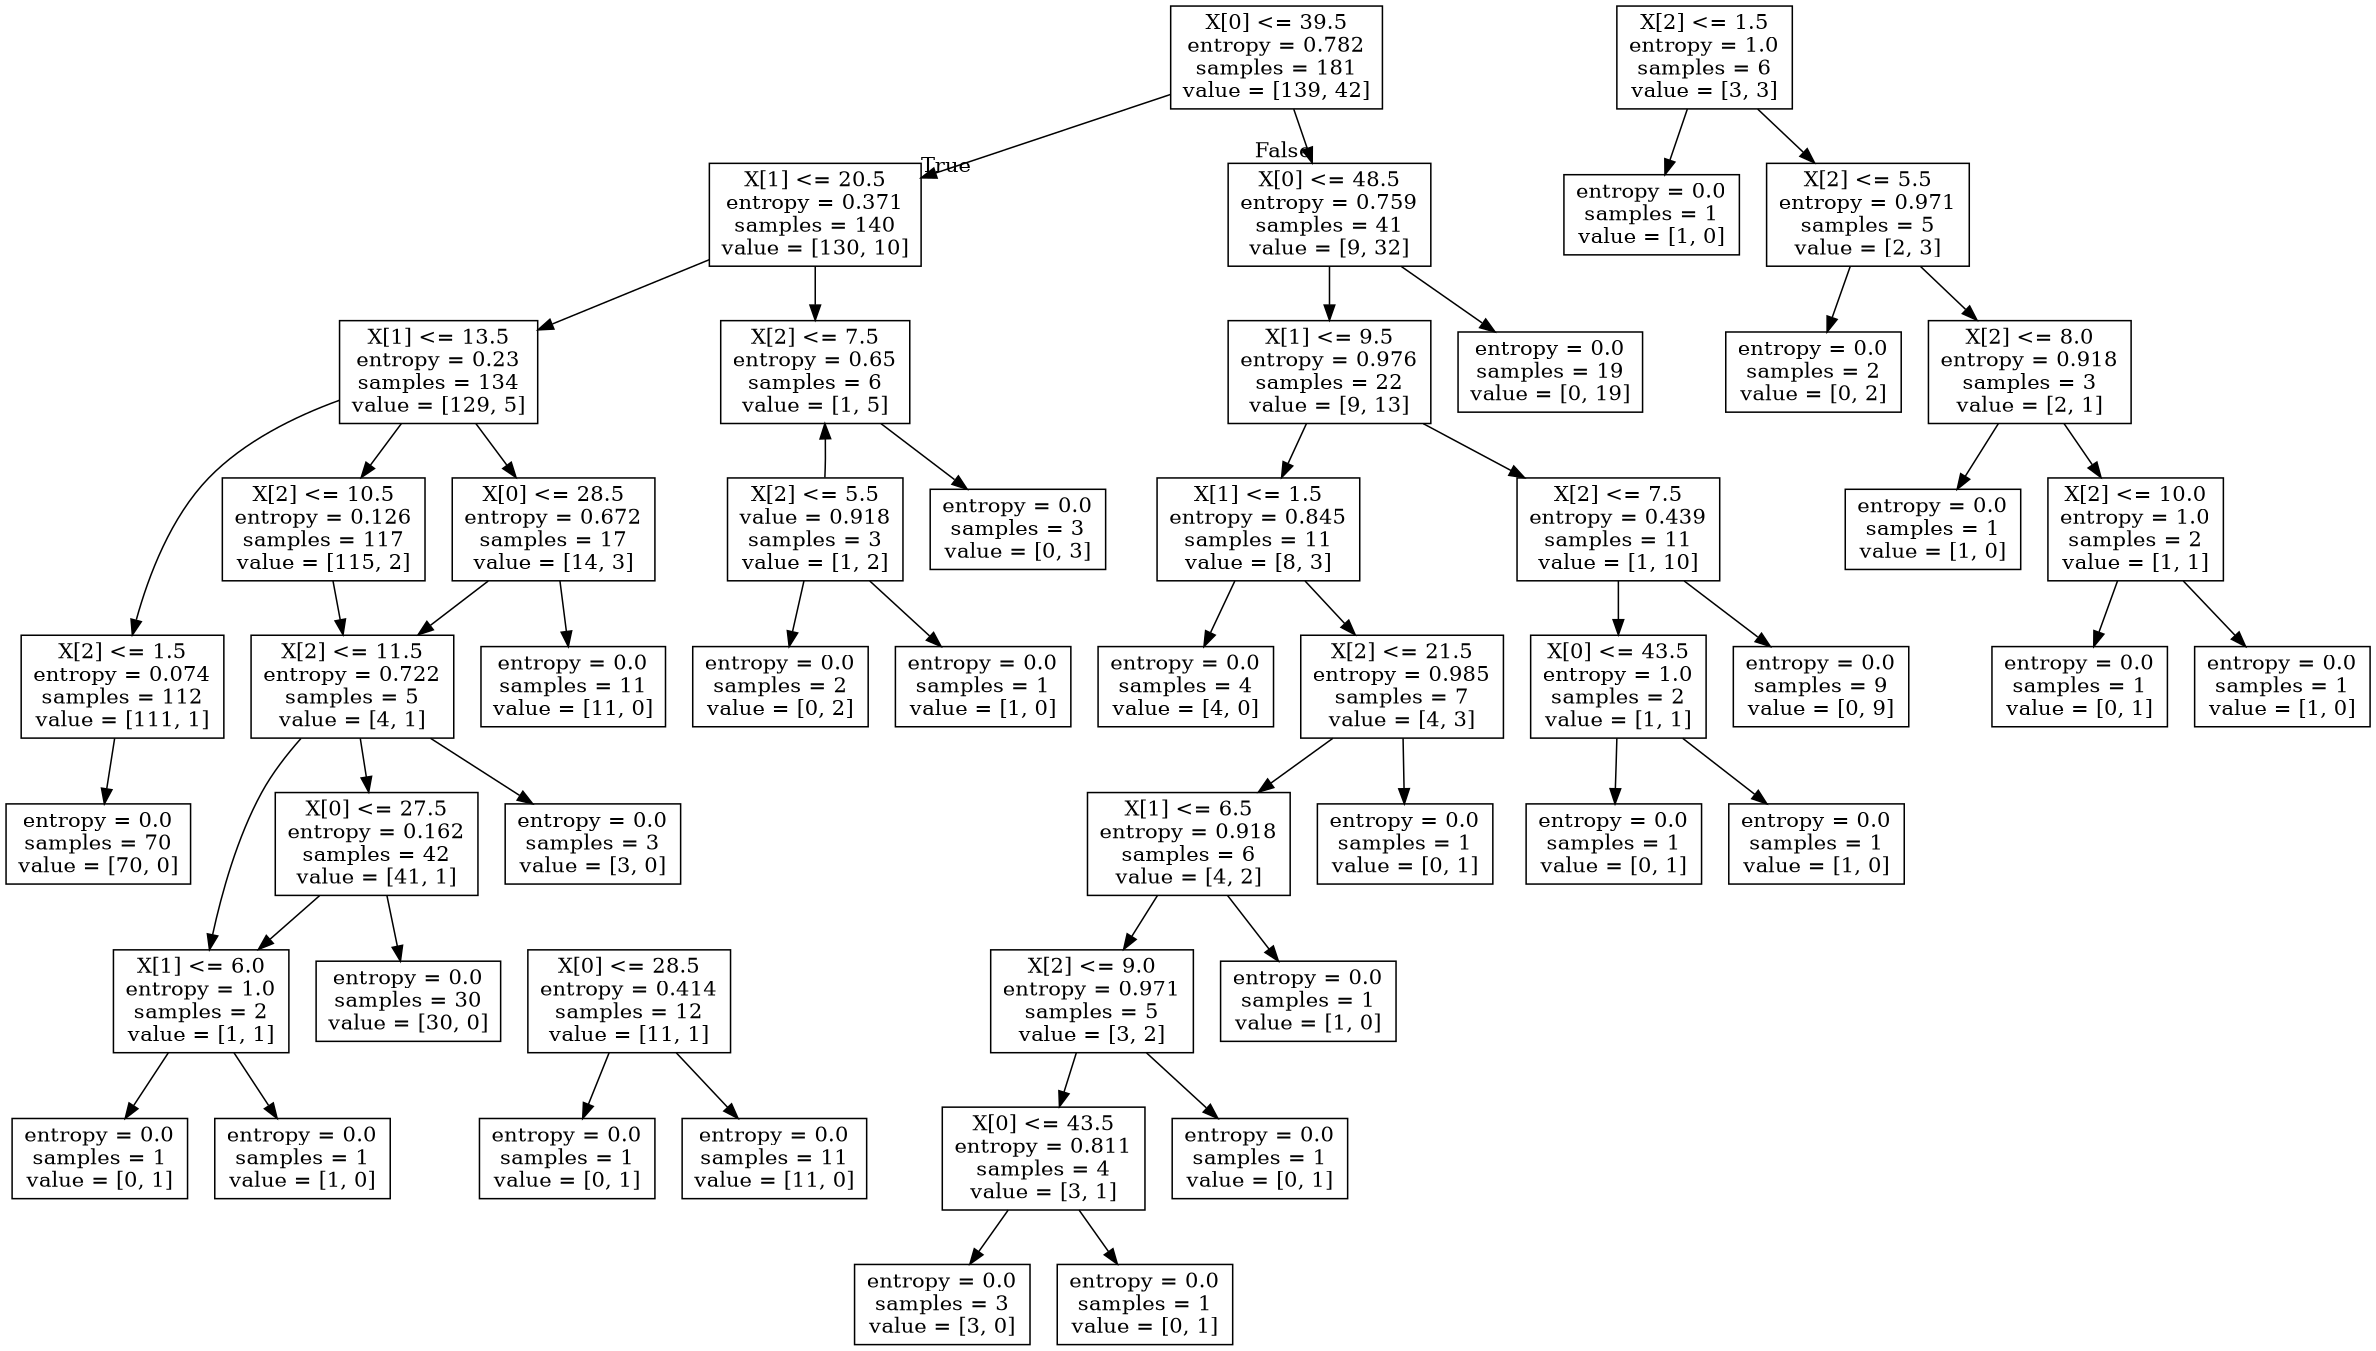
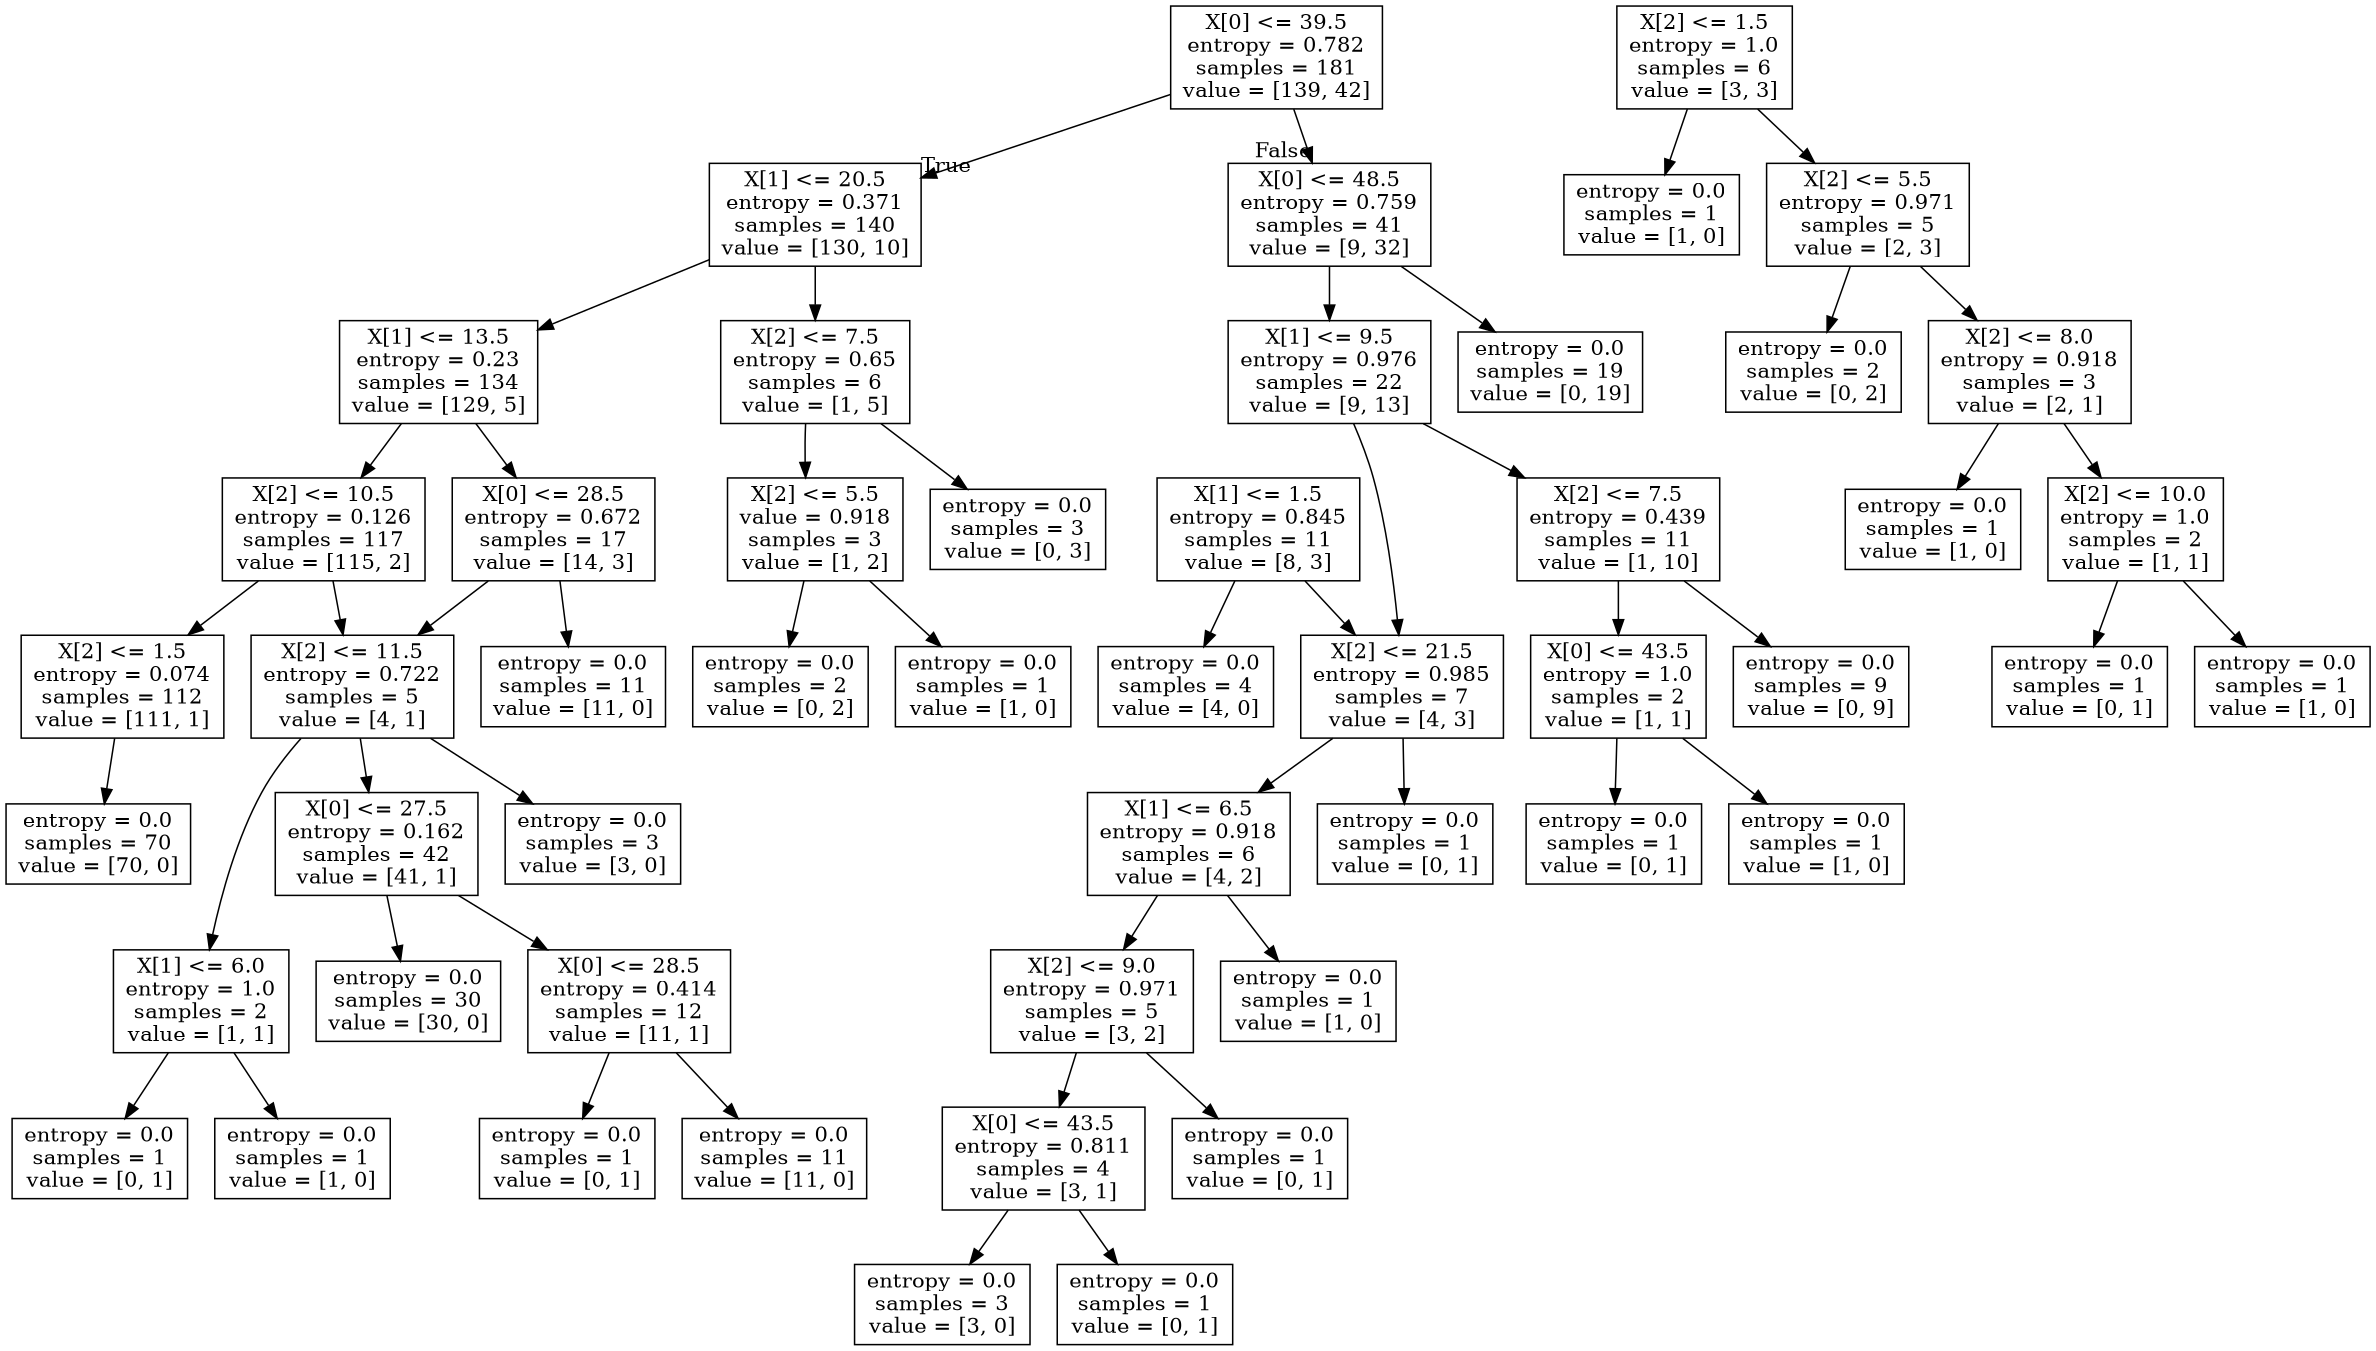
(1297, 444) -> (1383, 520)
(825, 458) -> (805, 443)
(206, 481) -> (229, 603)
(295, 917) -> (496, 918)
